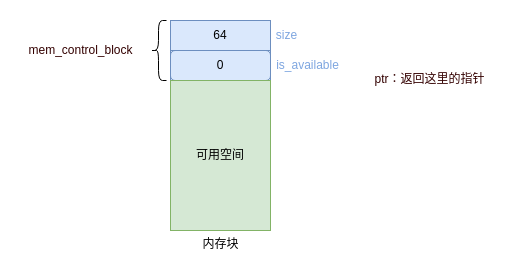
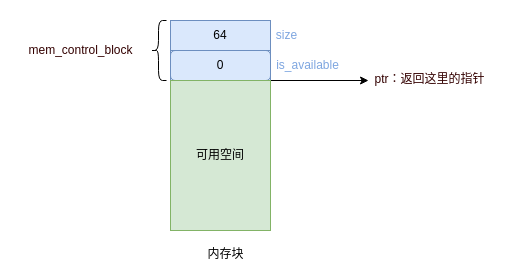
none -> (316, 81)
(221, 245) -> (226, 255)
